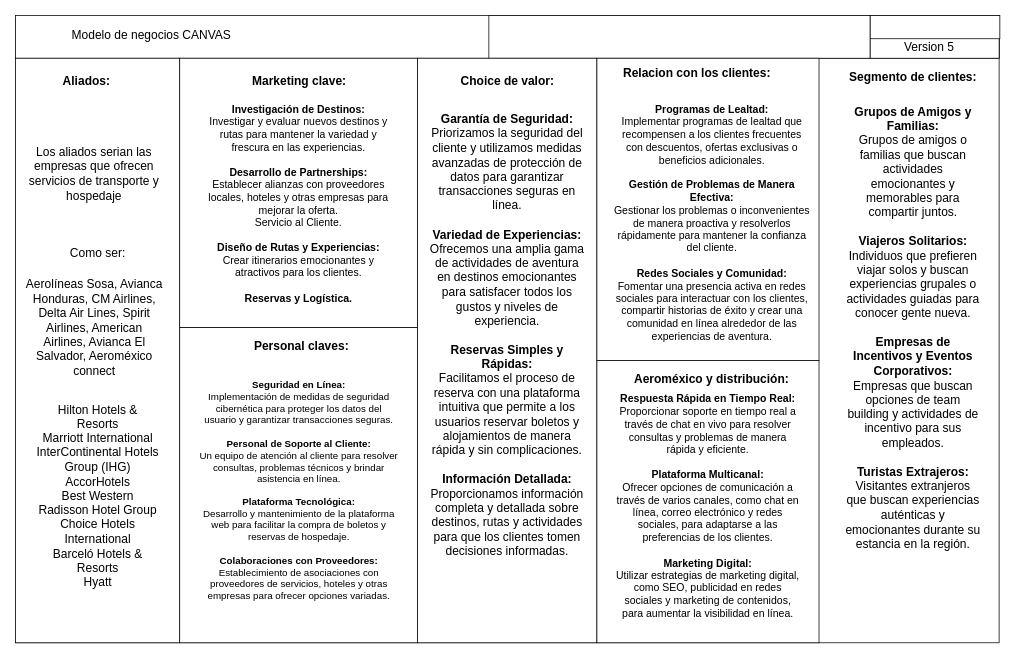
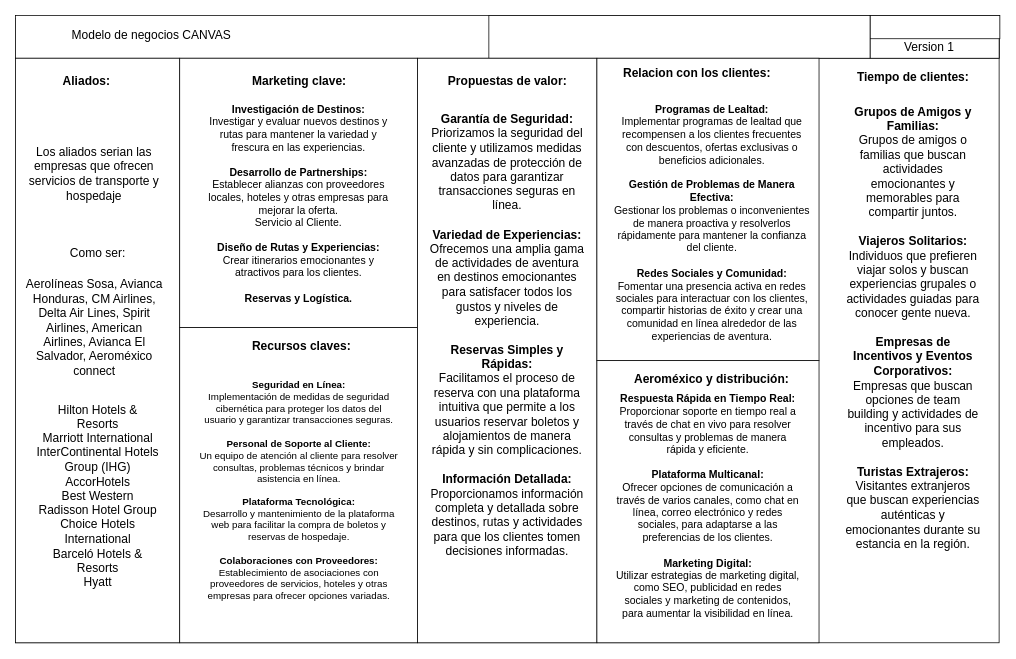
(929, 47) -> (929, 47)
(913, 77) -> (913, 77)
(507, 81) -> (507, 81)
(302, 345) -> (302, 345)
